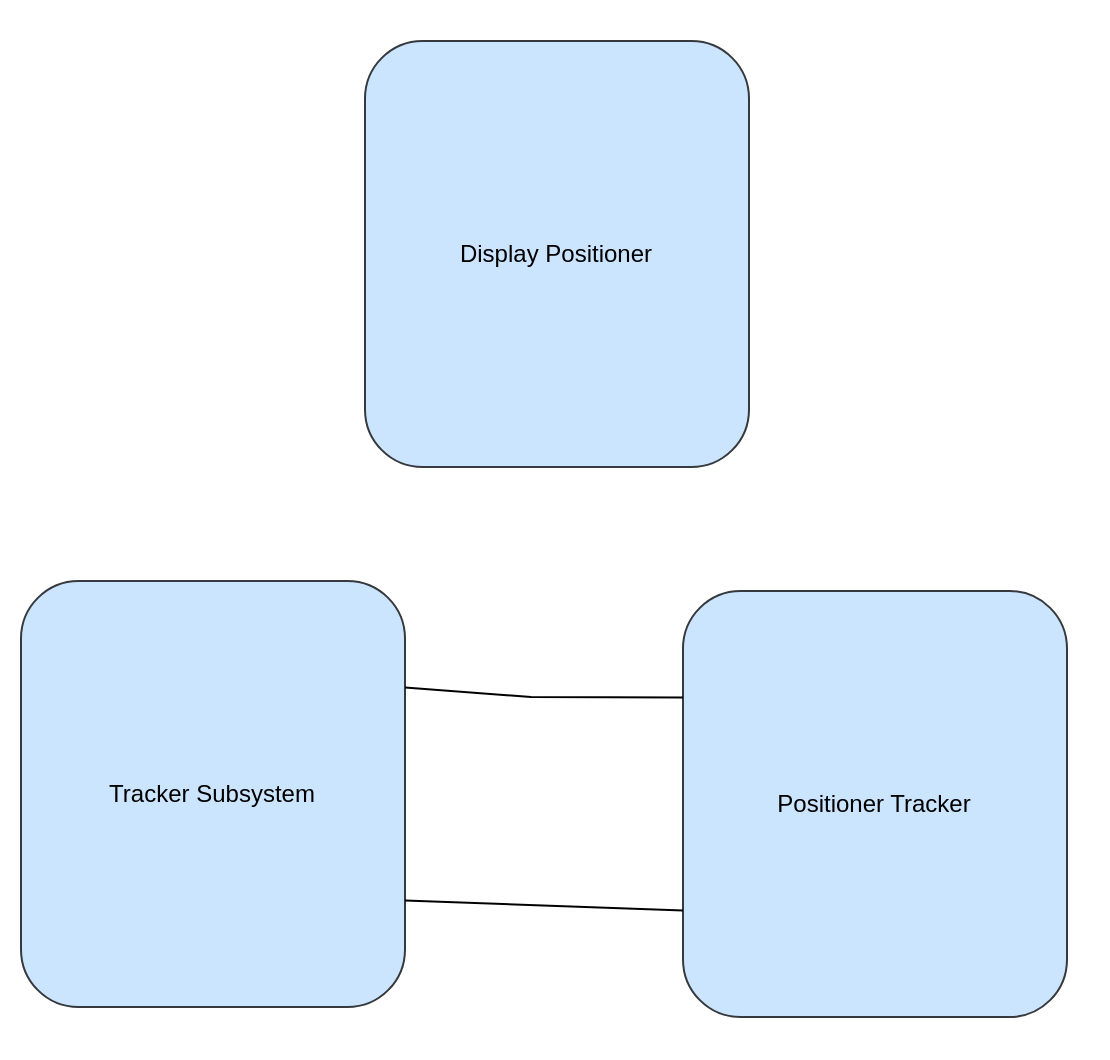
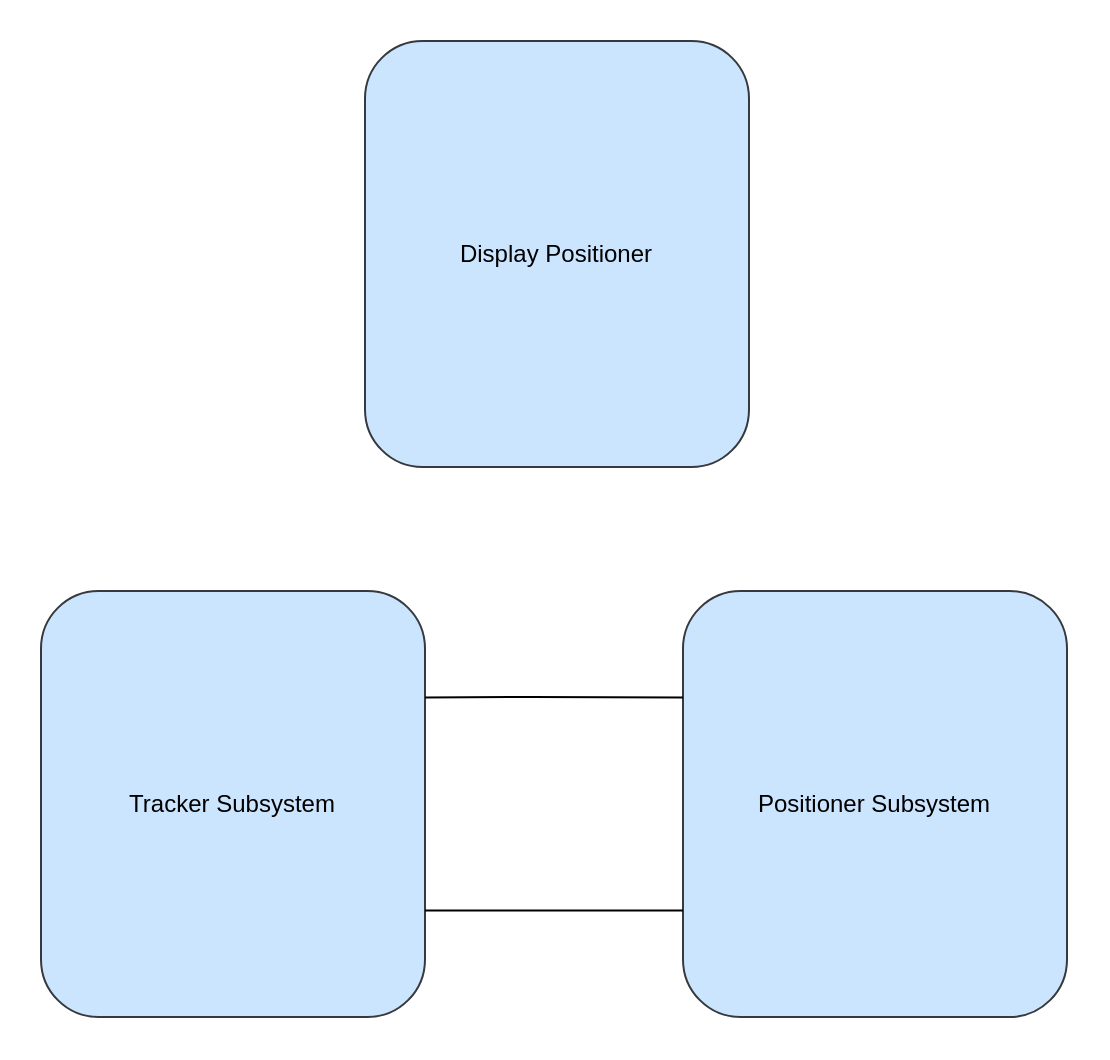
(213, 794) -> (233, 804)
(875, 805) -> (875, 805)
